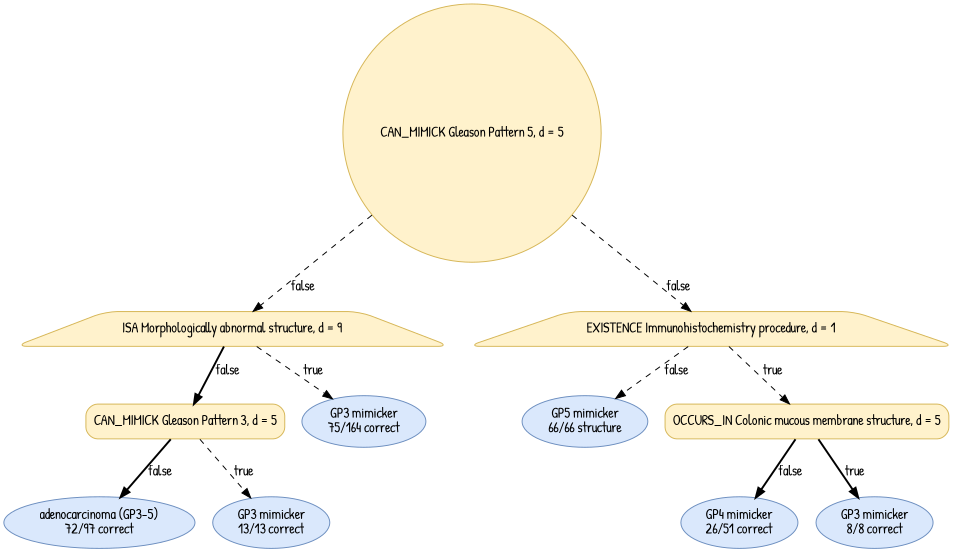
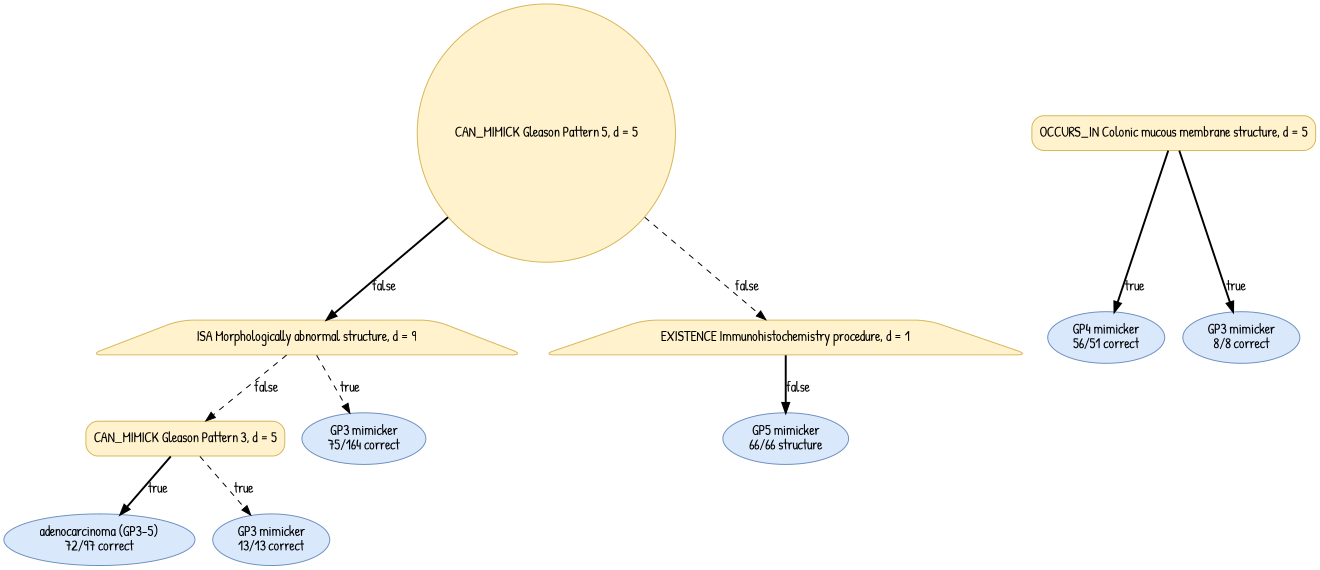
(316, 260) -> (391, 265)
(656, 370) -> (786, 379)
(211, 371) -> (250, 385)
(756, 372) -> none
(160, 472) -> (158, 489)
(790, 472) -> (1135, 287)
(739, 529) -> (1106, 344)
